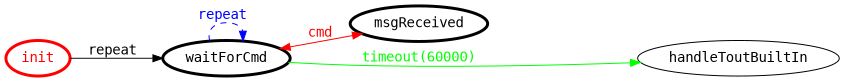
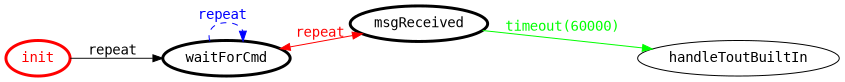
(320, 33) -> (320, 33)
(459, 66) -> (563, 39)
